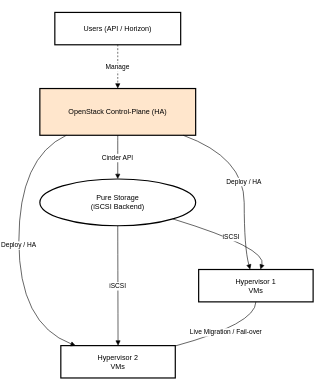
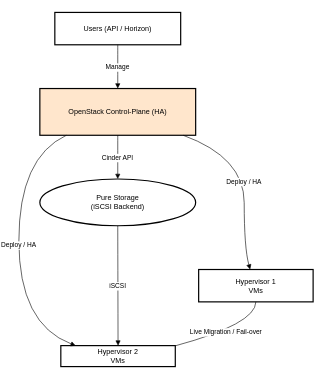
(118, 64) -> (118, 64)
(222, 236) -> none
(118, 362) -> (118, 356)
